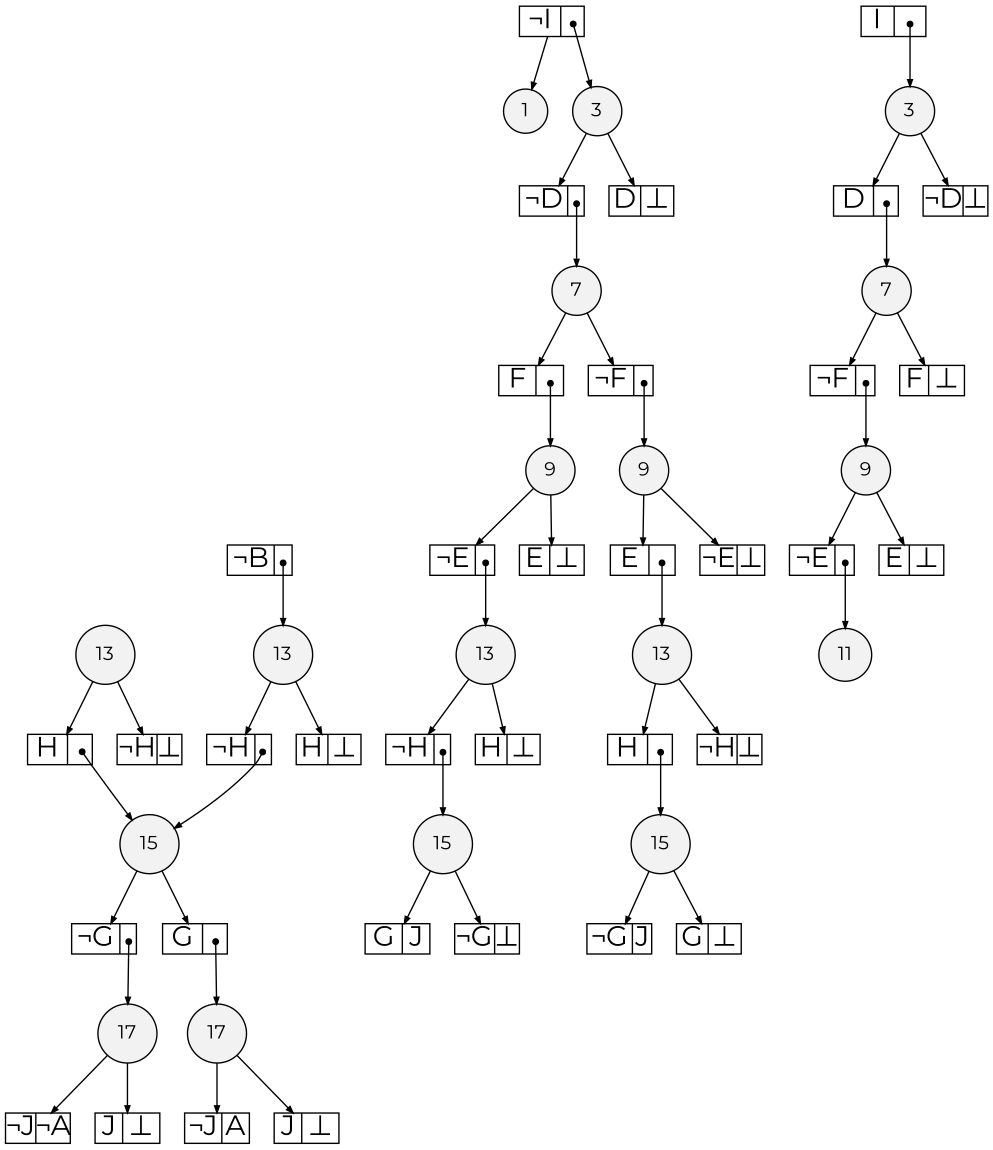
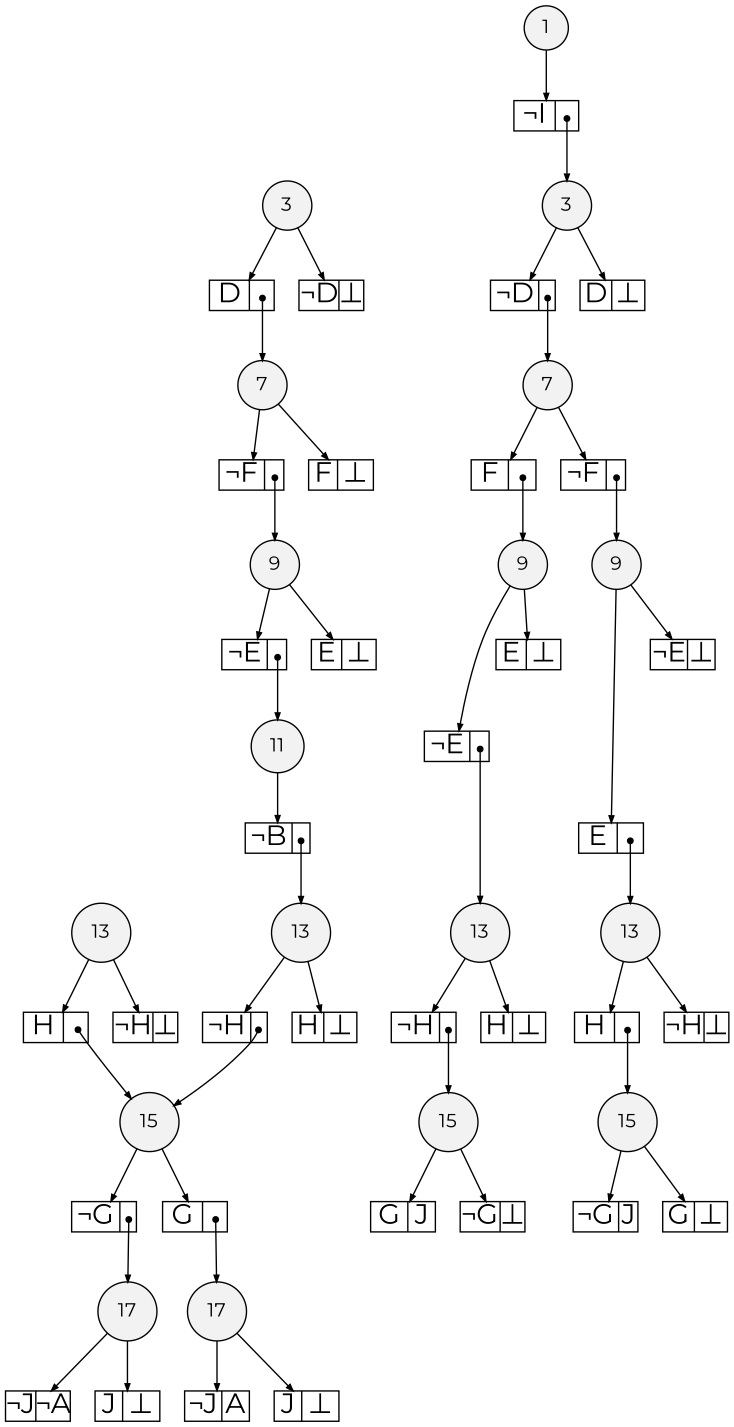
(893, 21) -> none
(541, 60) -> (546, 72)
none -> (278, 794)
